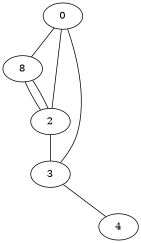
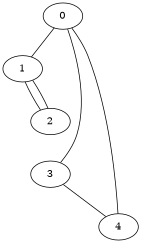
(23, 69) -> (23, 69)
(57, 69) -> (106, 118)
(51, 148) -> none
